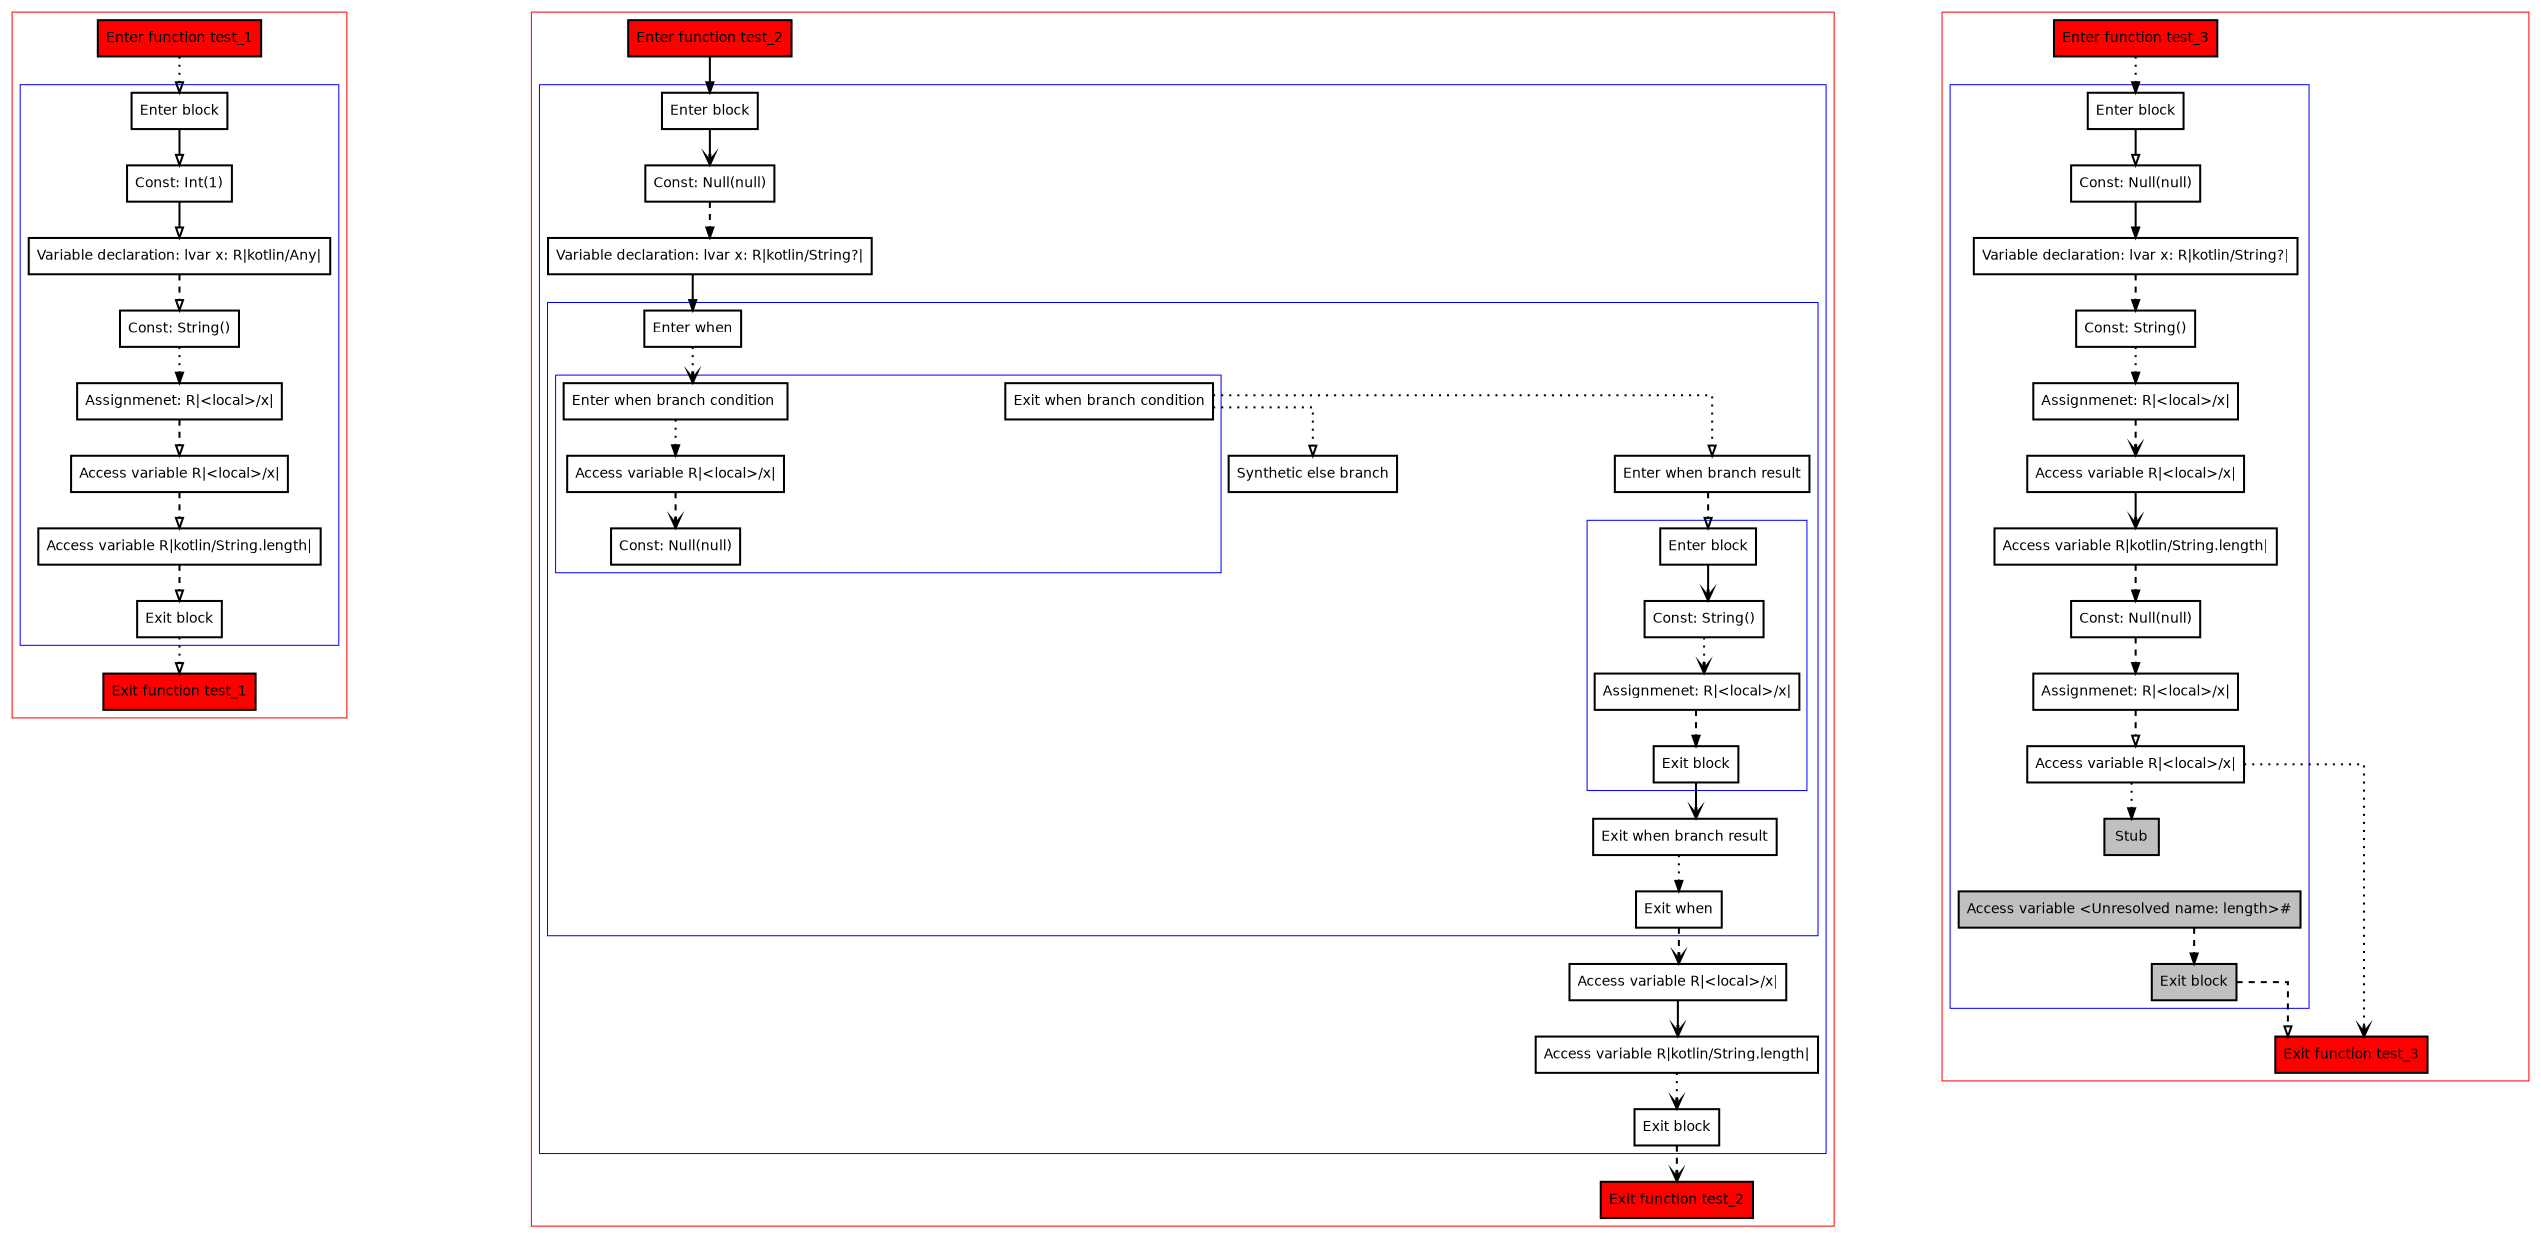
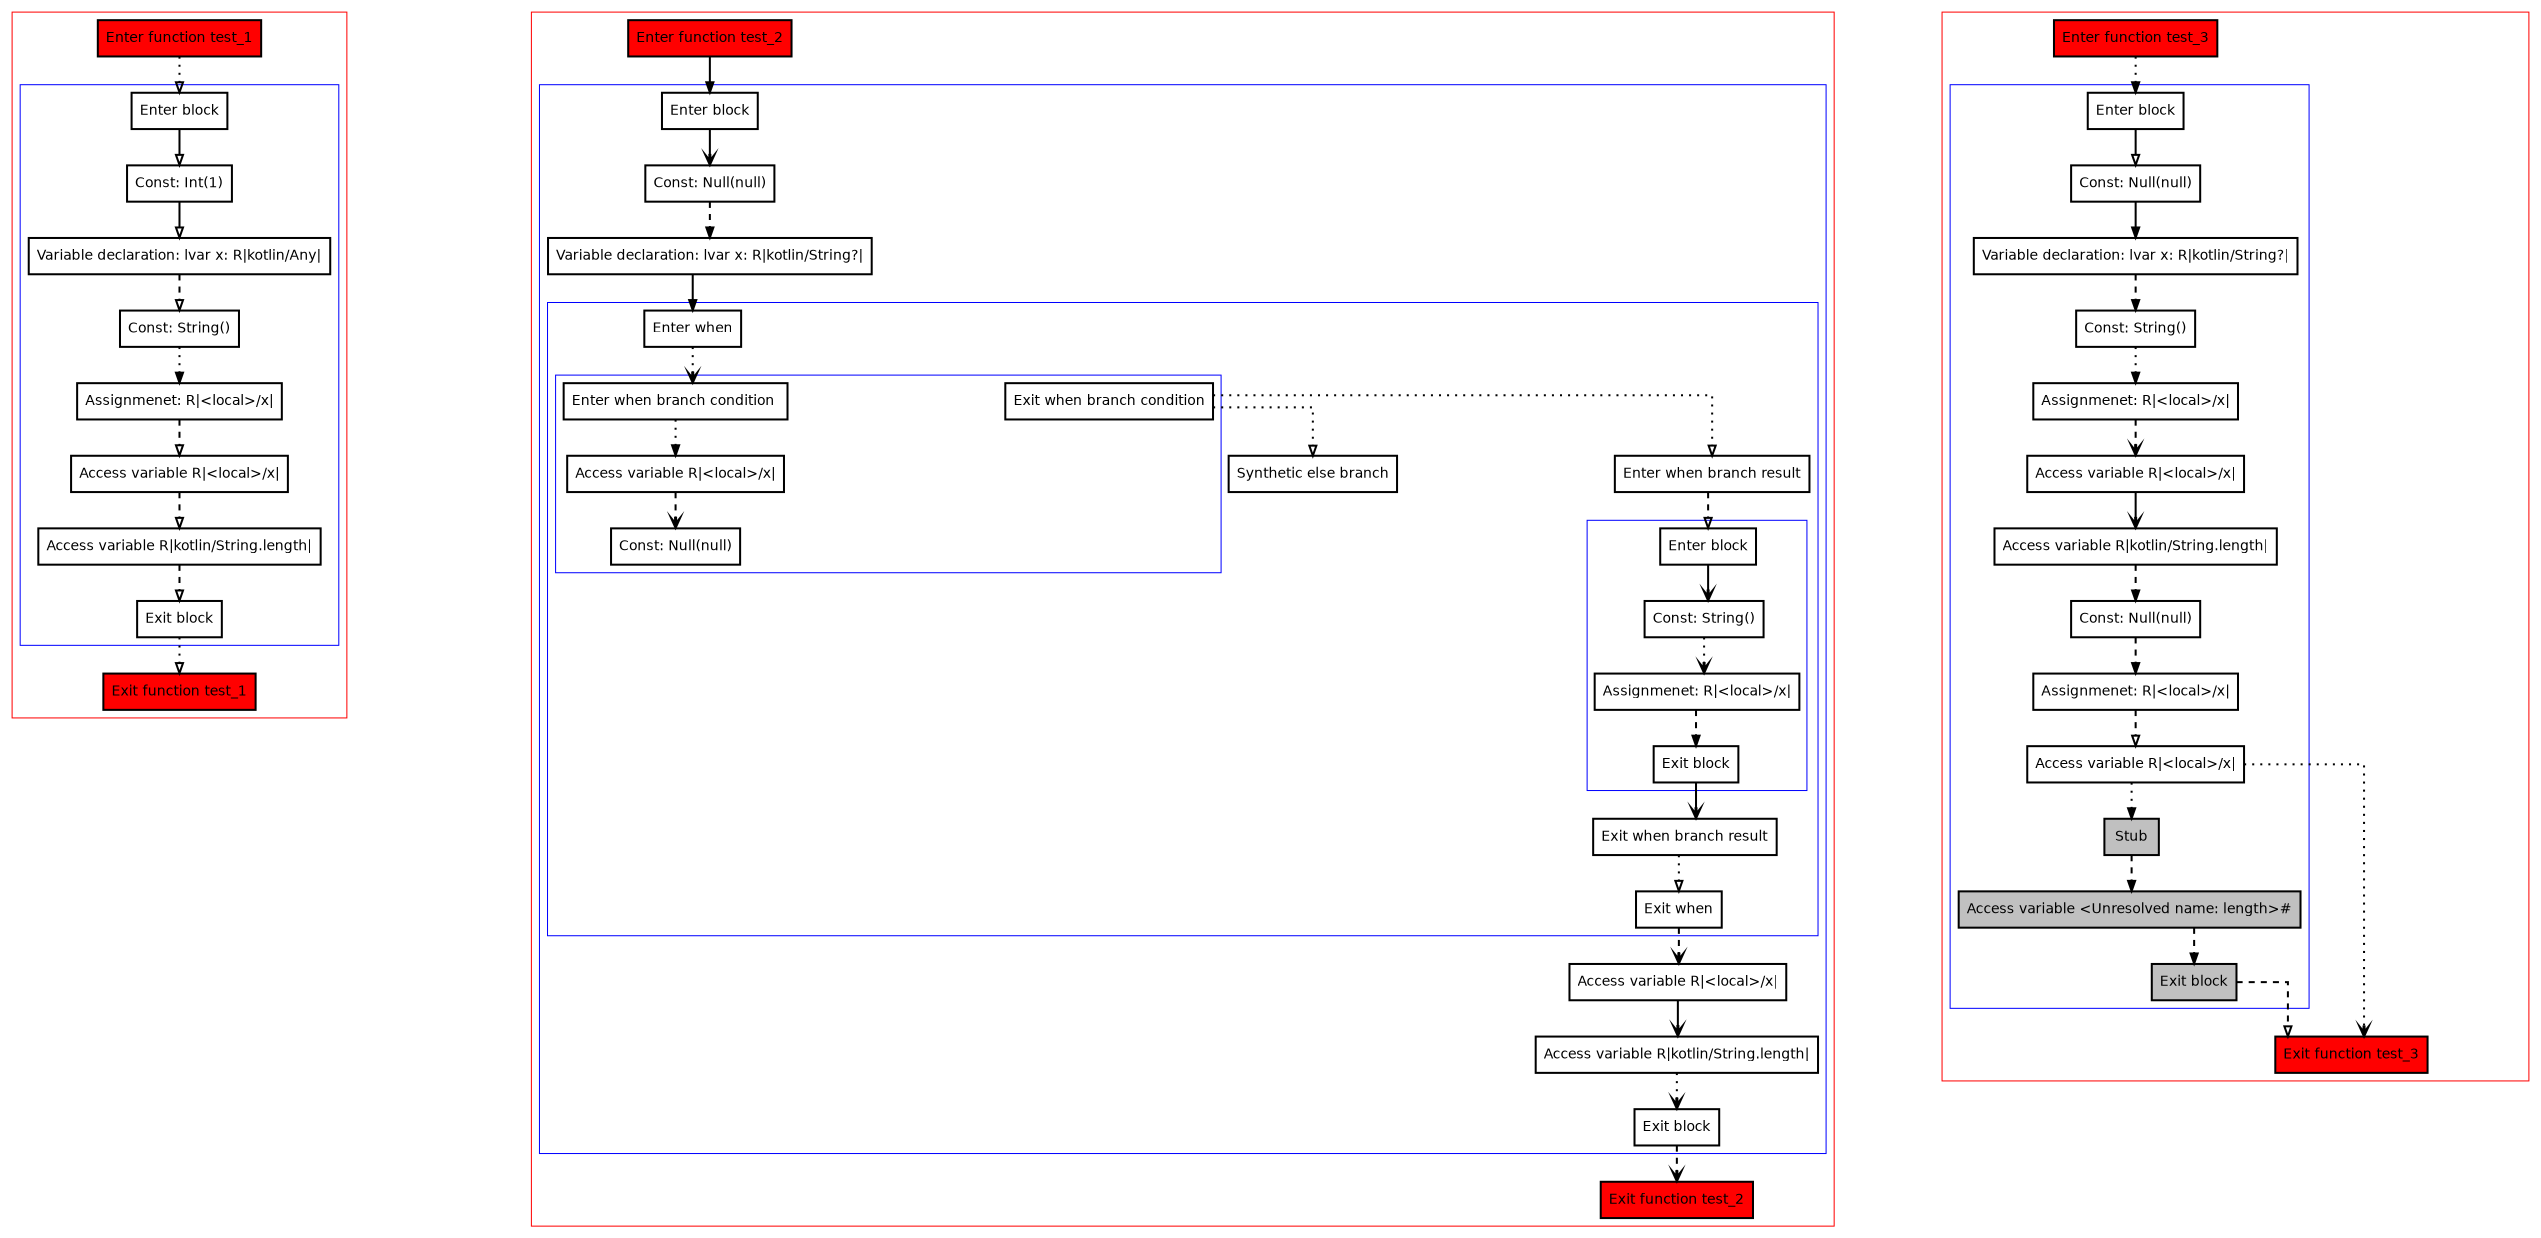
(1679, 868) -> (1679, 868)
none -> (2132, 868)
